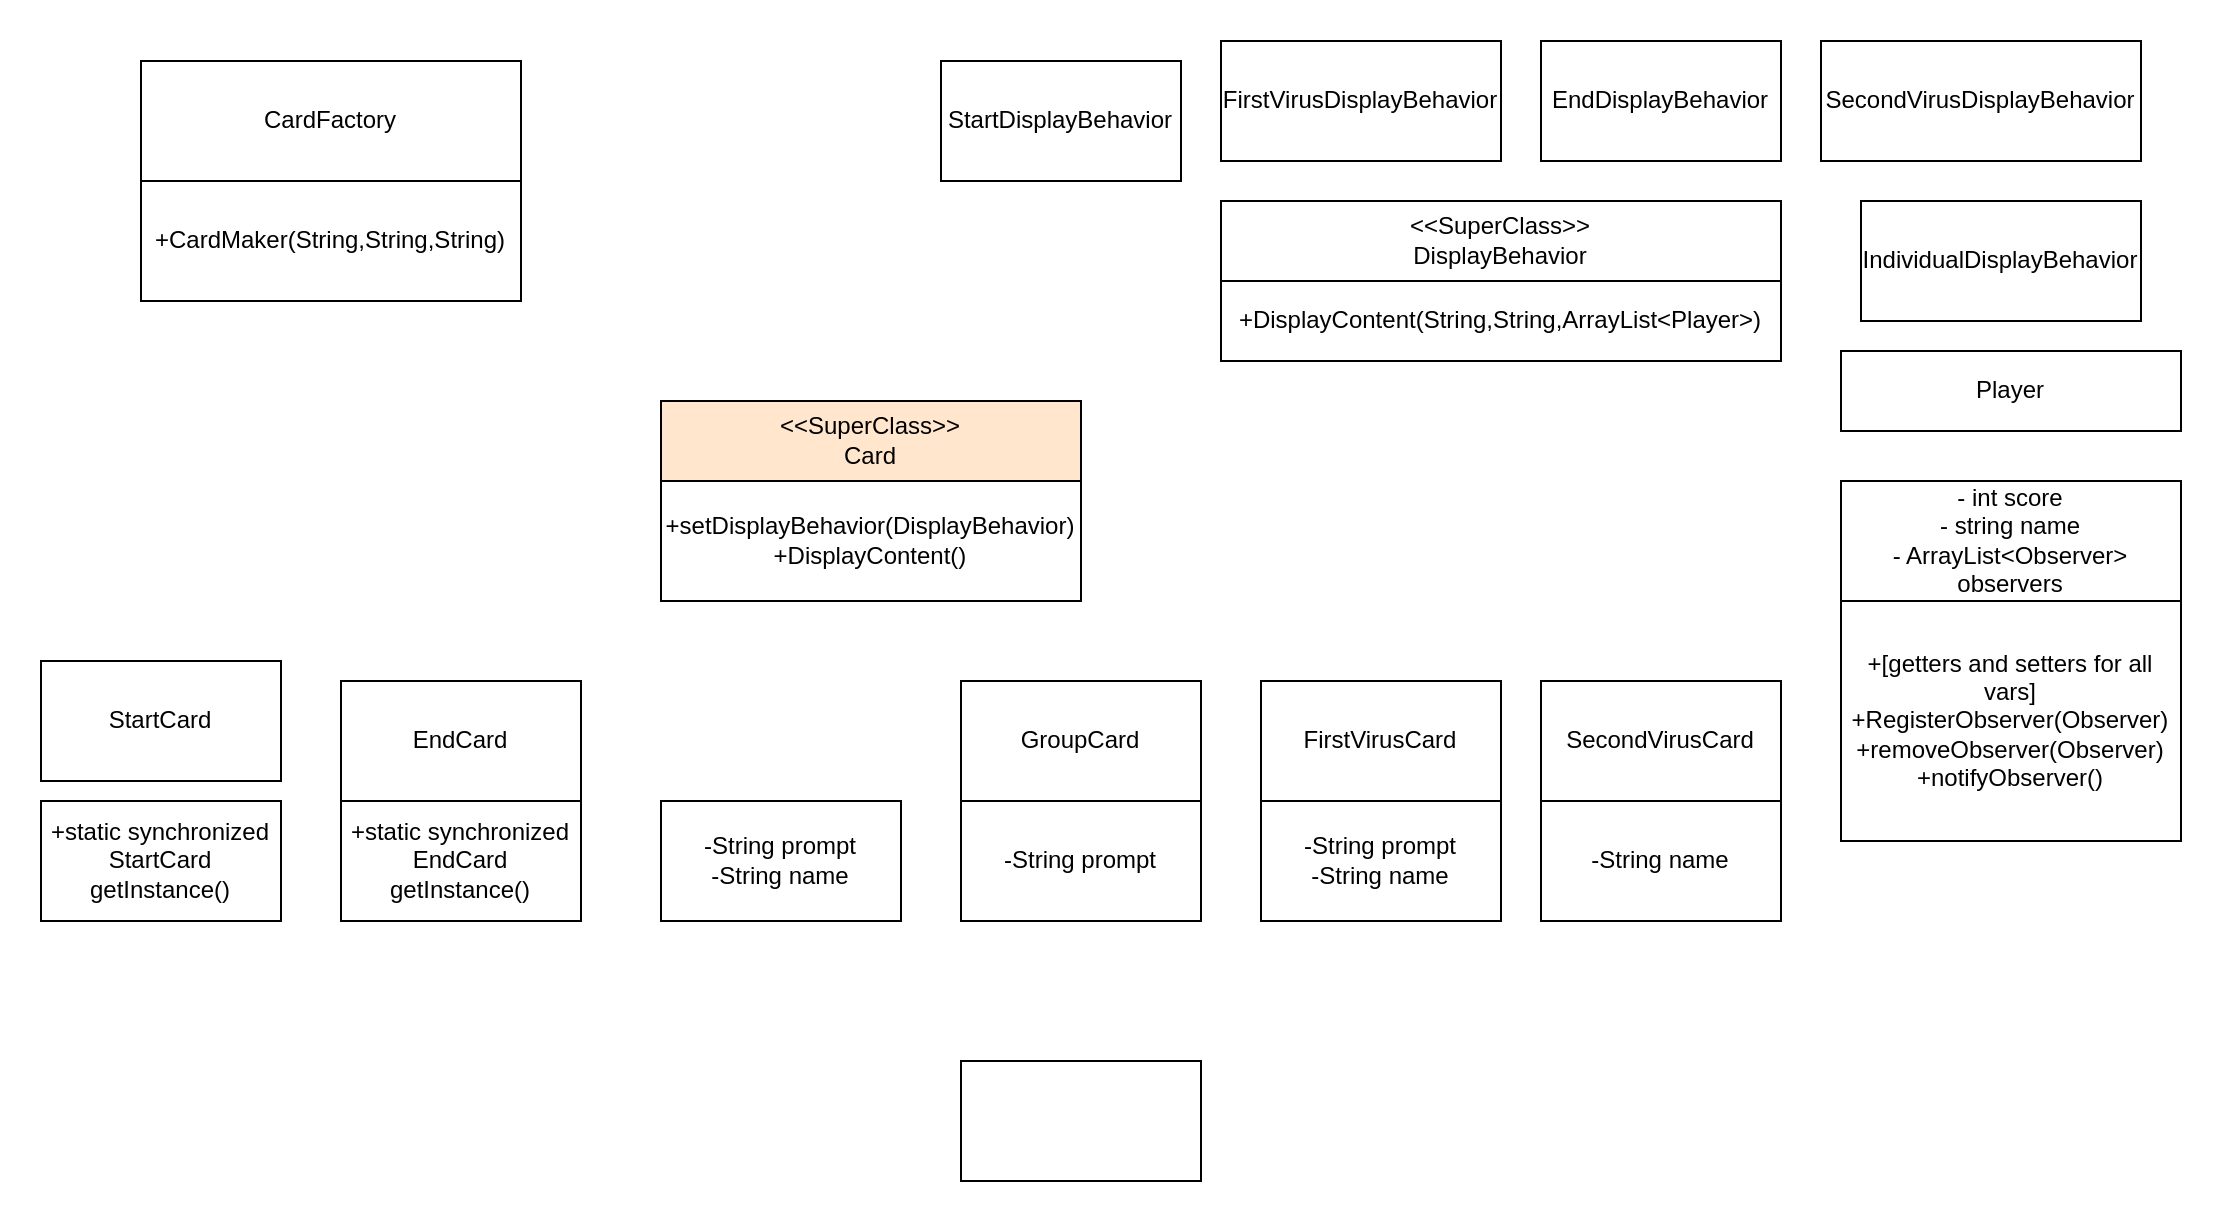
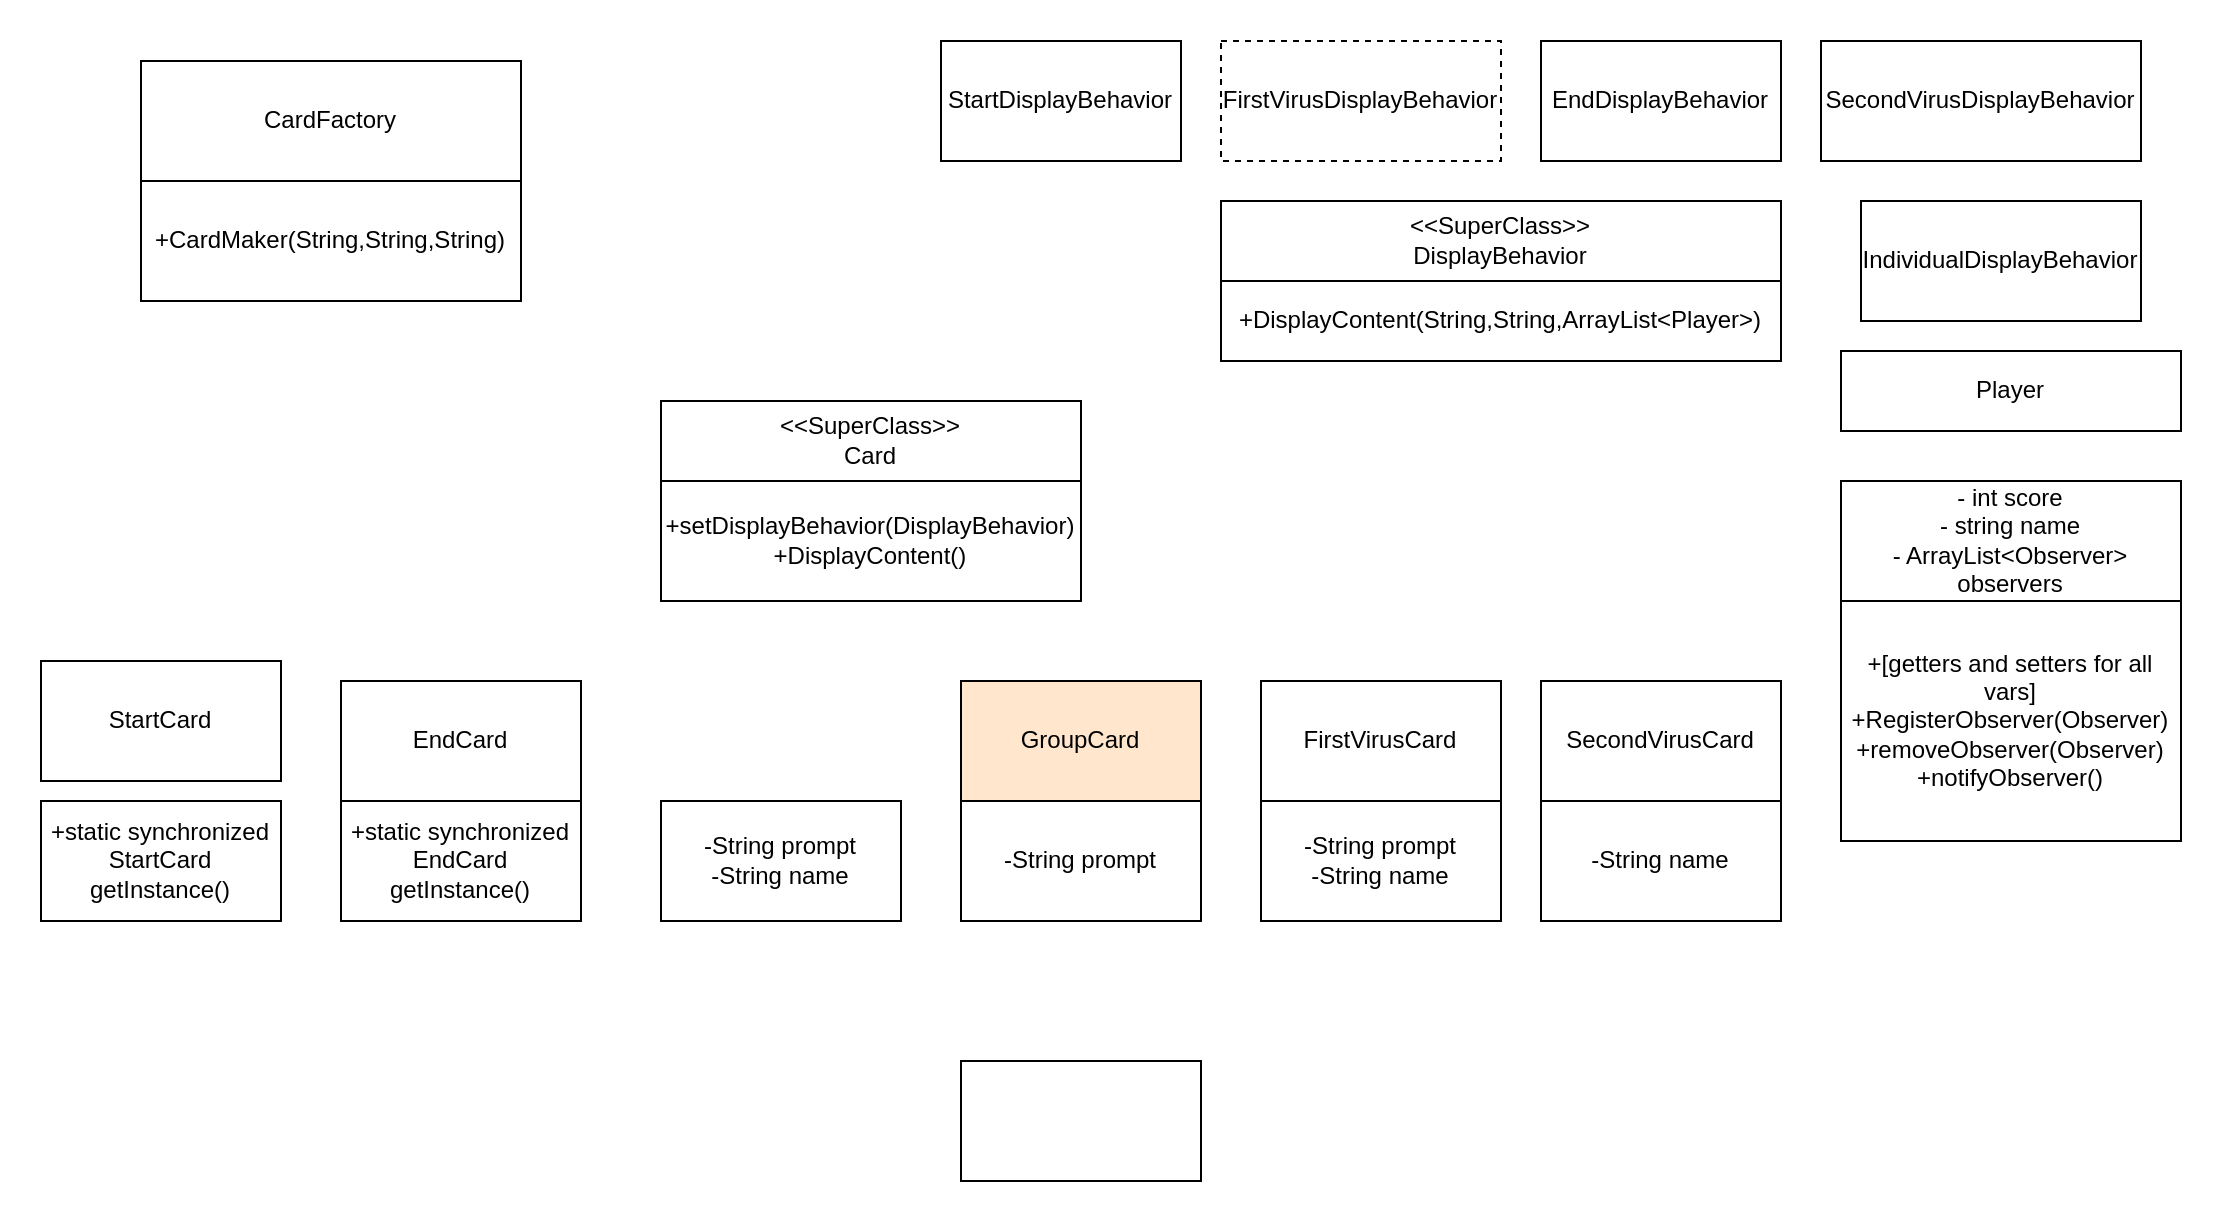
(1361, 101) -> (1361, 101)
(1061, 121) -> (1061, 101)
(871, 441) -> (871, 441)
(1081, 741) -> (1081, 741)
